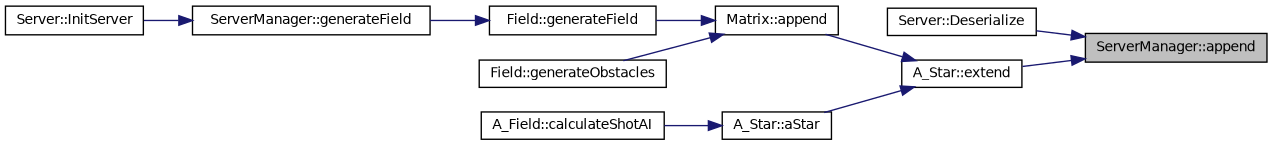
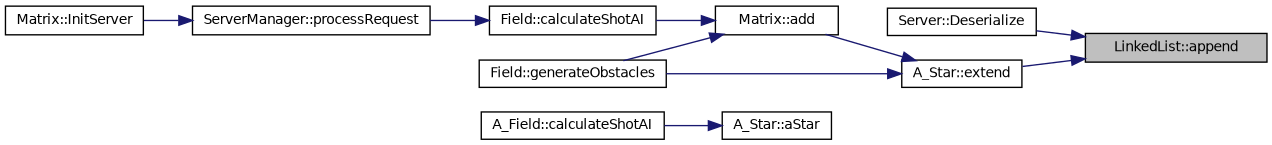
(74, 20) -> (74, 20)
(311, 20) -> (311, 20)
(573, 20) -> (573, 20)
(777, 20) -> (777, 20)
(1176, 48) -> (1176, 48)
(863, 102) -> (777, 74)
